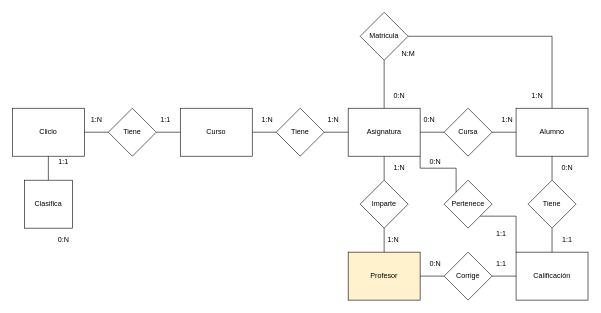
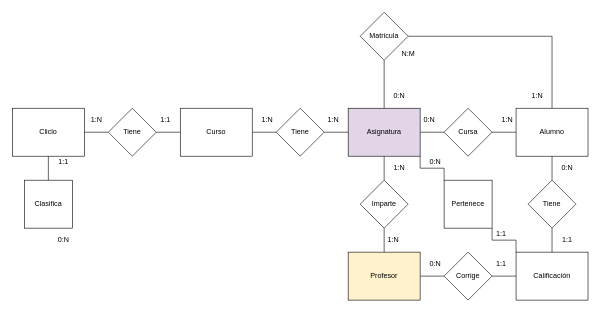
(384, 132) -> (384, 132)
(468, 204) -> (468, 204)
